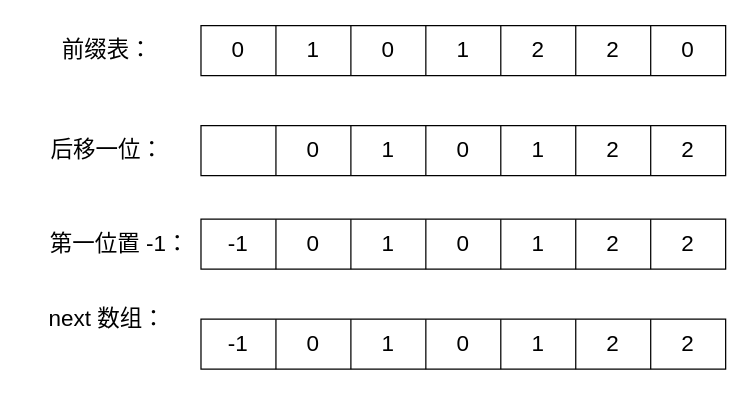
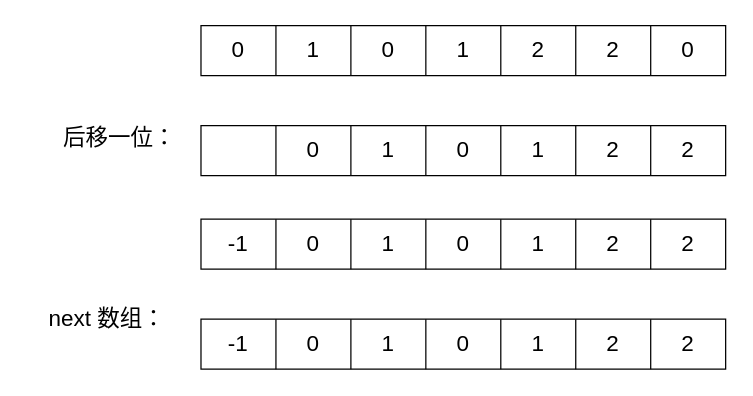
(107, 51) -> none
(107, 151) -> (119, 138)
(119, 244) -> none
